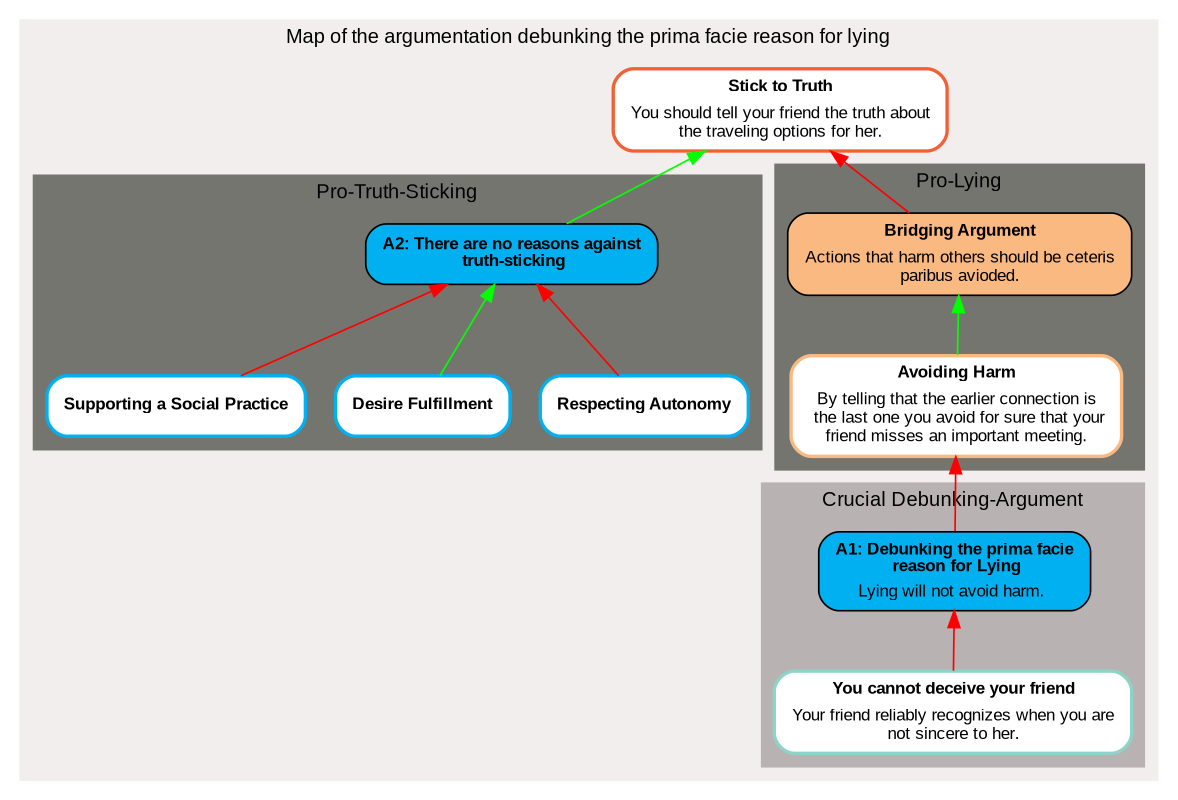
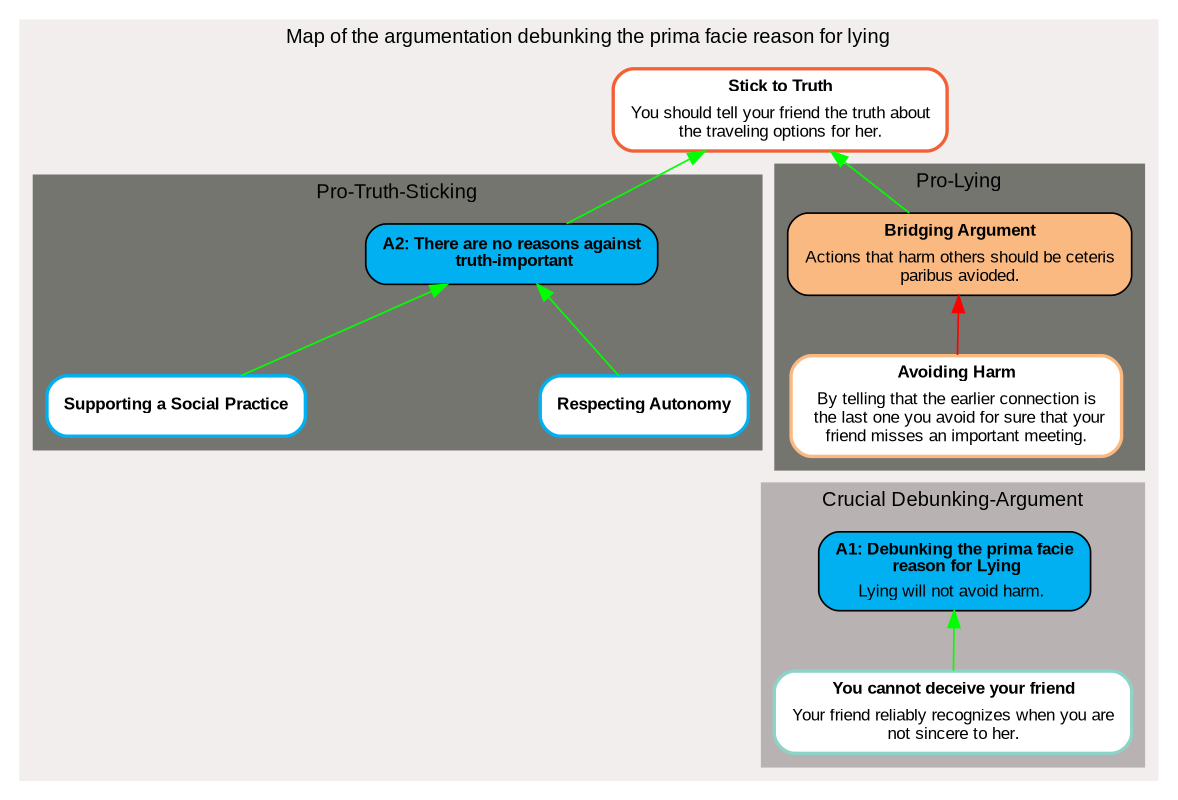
(877, 187) -> (877, 187)
(512, 261) -> (512, 261)
(336, 334) -> (336, 334)
(958, 334) -> (958, 334)
(584, 337) -> (584, 337)
(423, 406) -> none
(955, 502) -> none
(954, 649) -> (954, 649)
